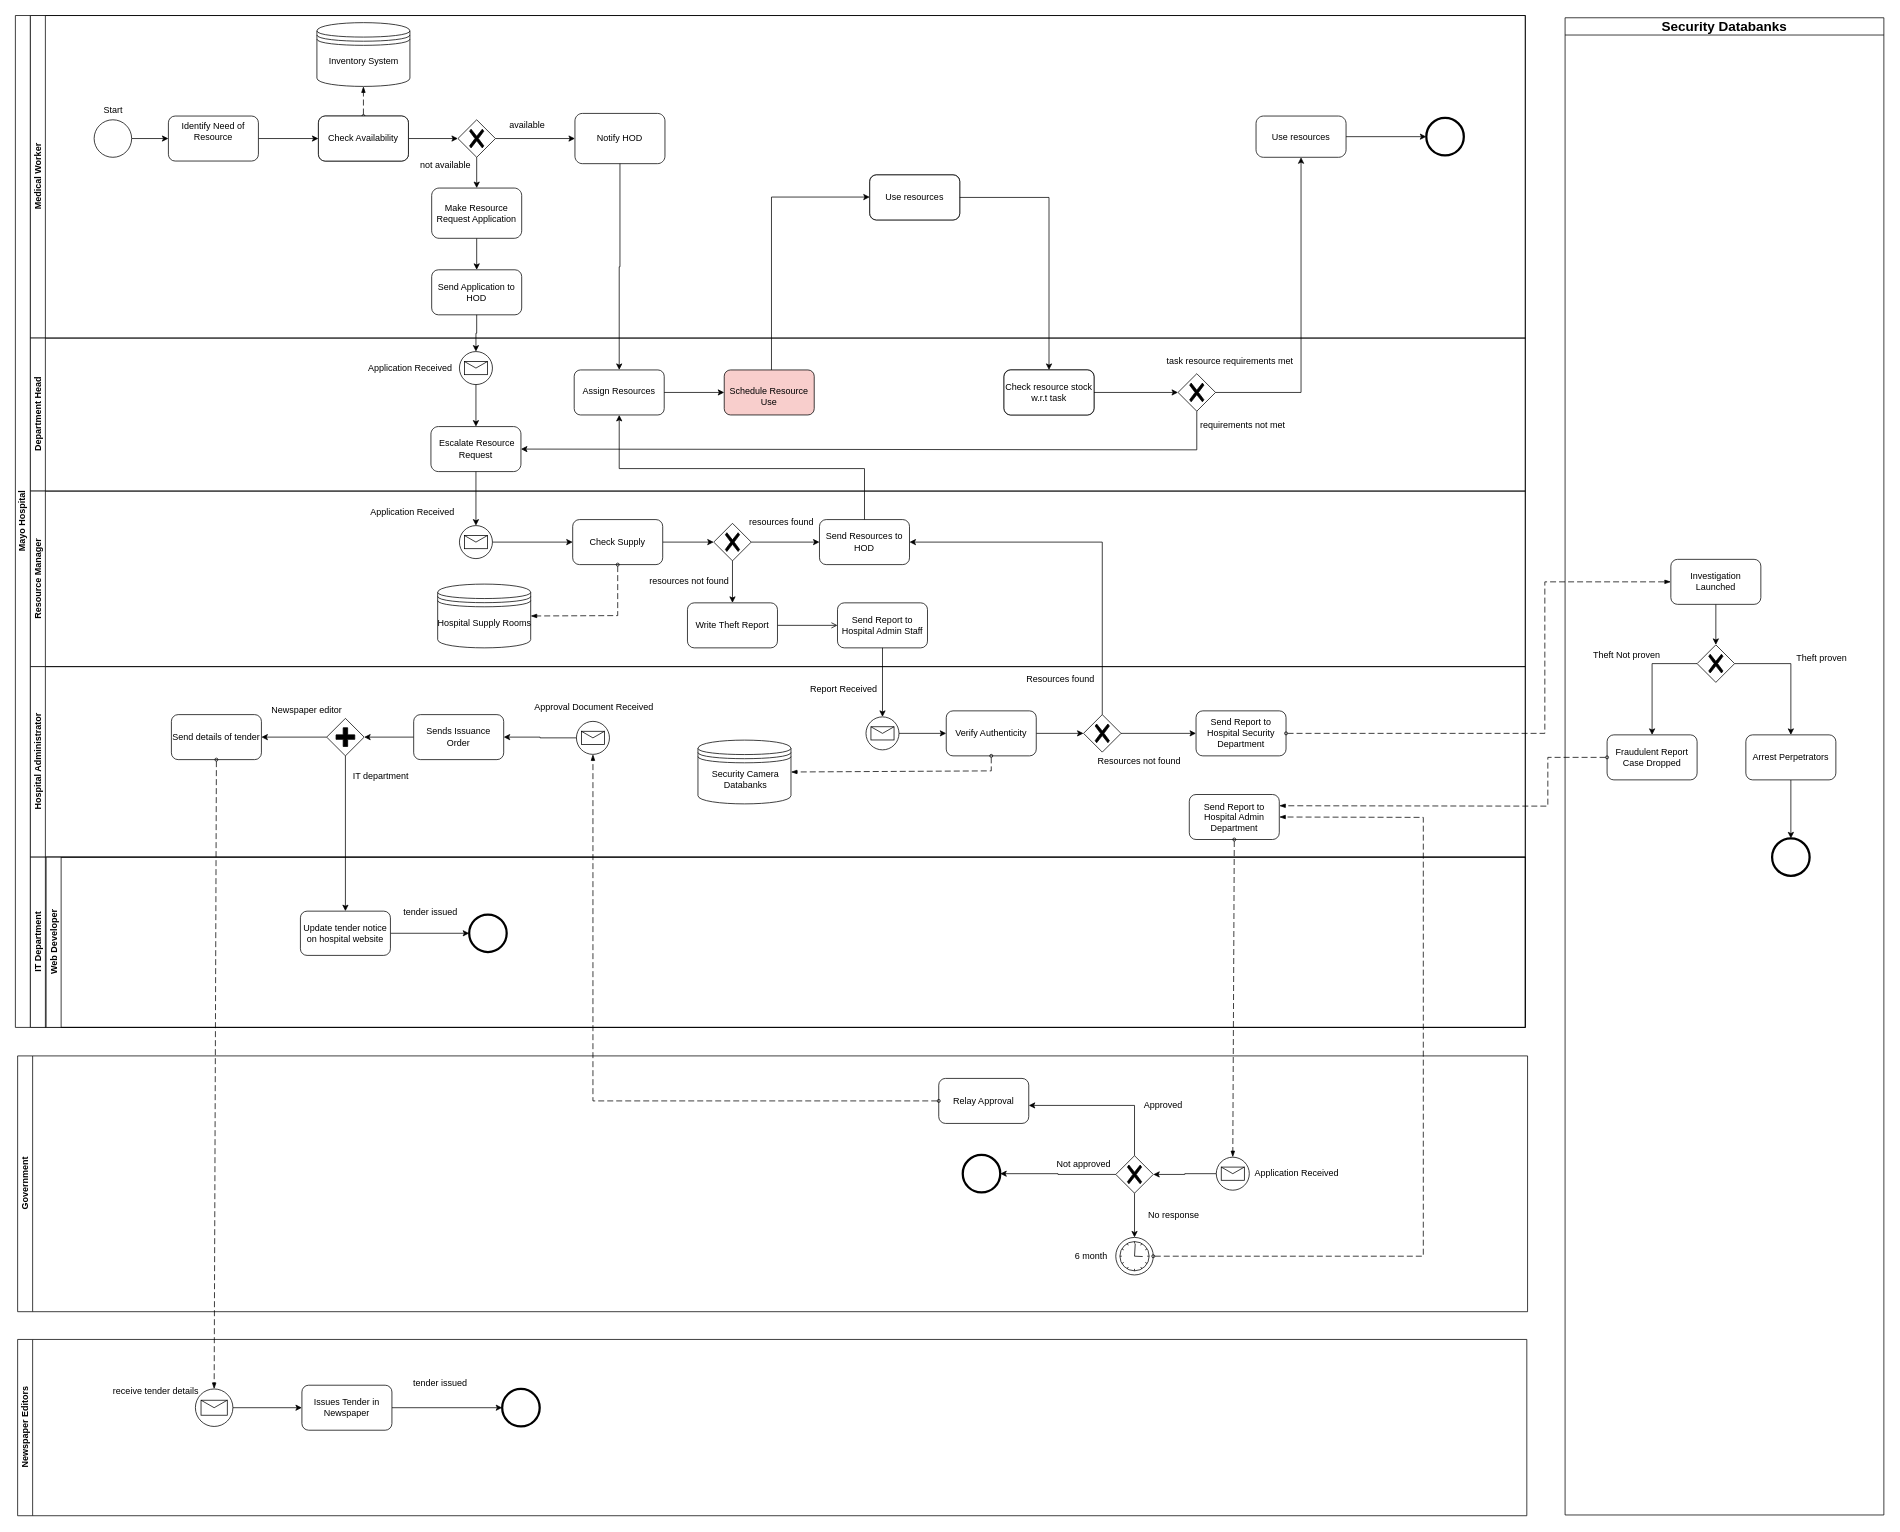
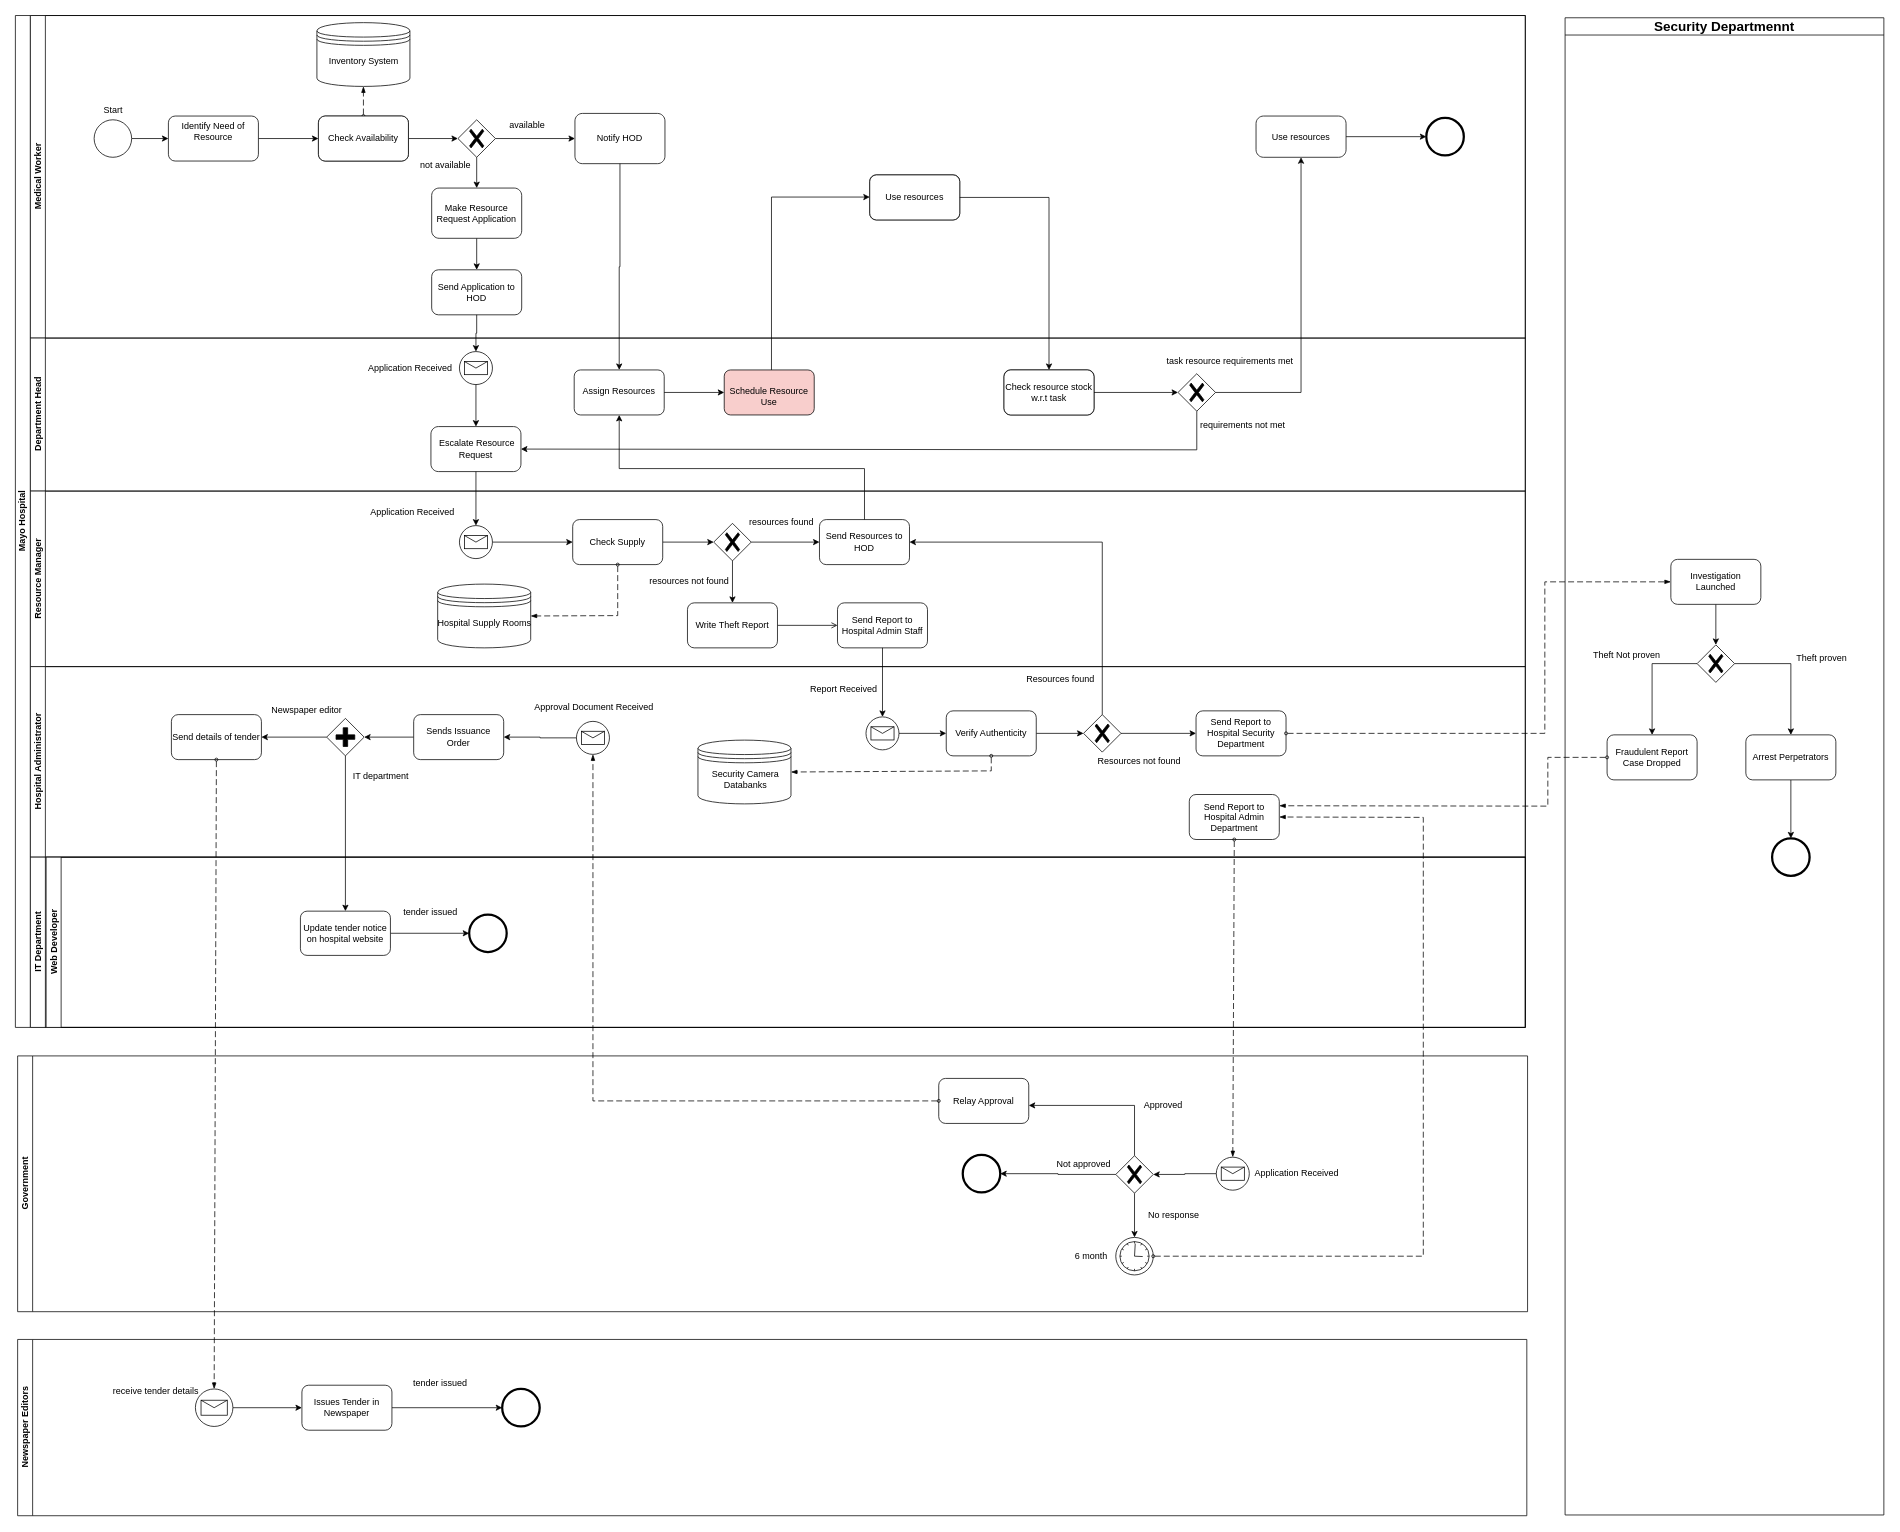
(1724, 27) -> (1724, 27)
